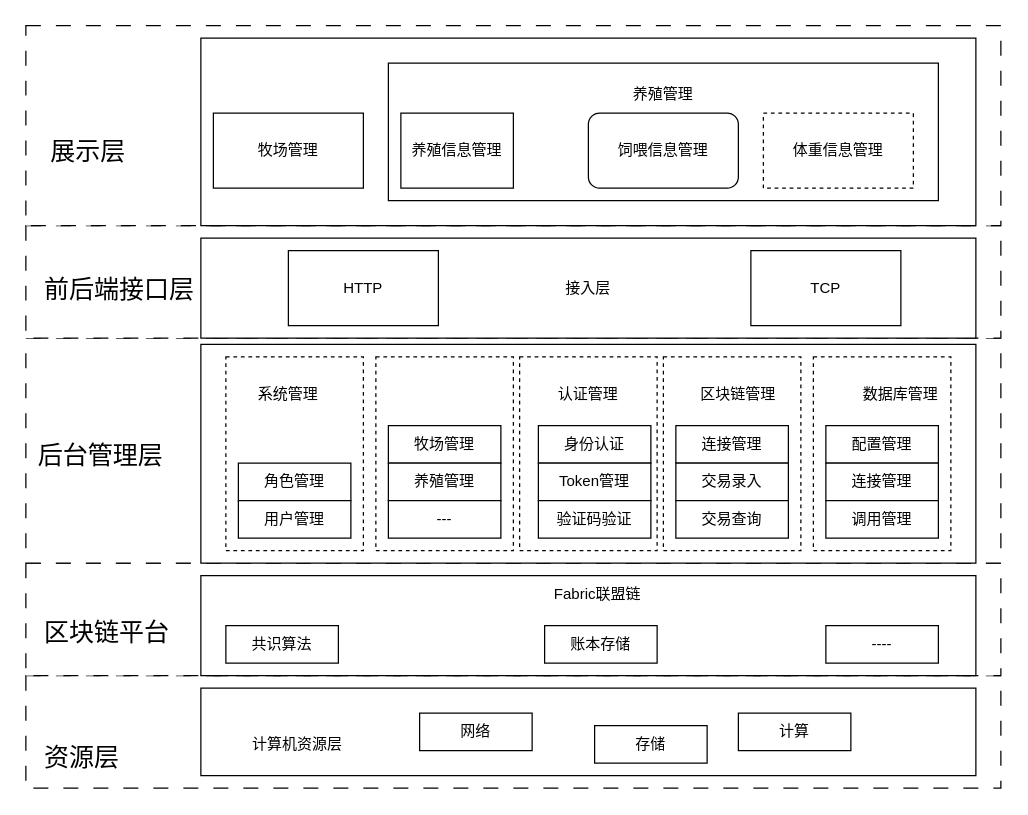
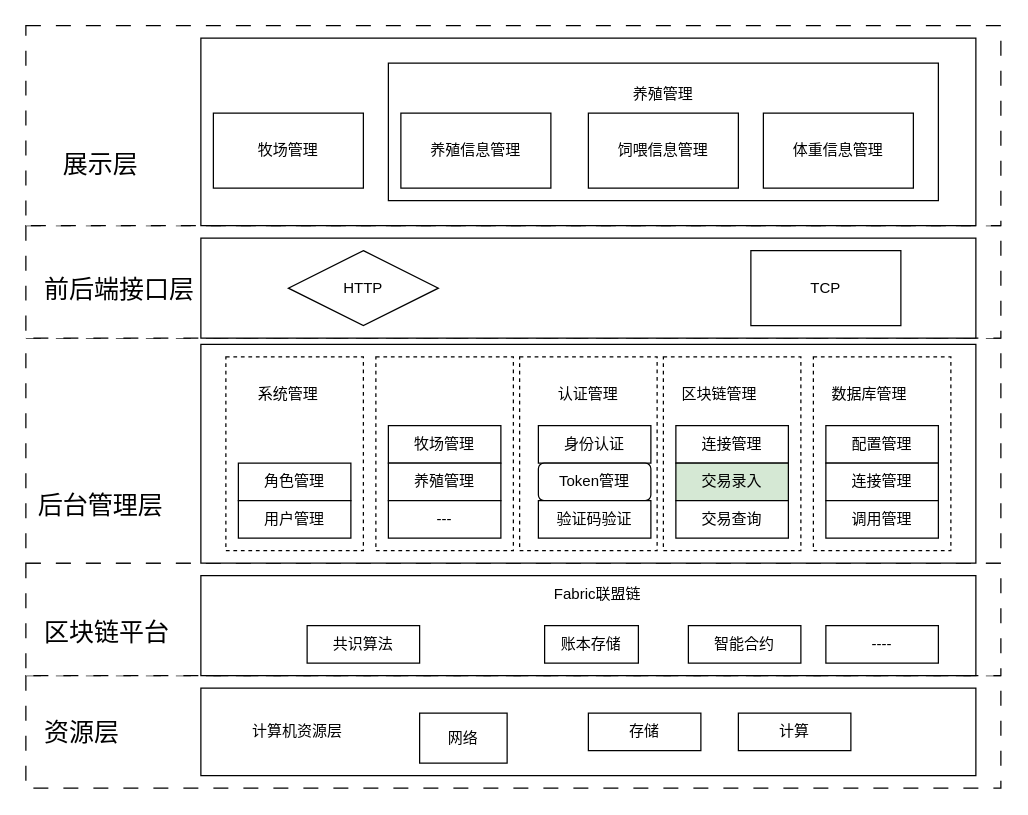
(88, 151) -> (101, 163)
(457, 151) -> (476, 151)
(663, 151) -> (663, 151)
(838, 151) -> (838, 151)
(363, 288) -> (363, 288)
(588, 288) -> none
(738, 394) -> (719, 394)
(901, 394) -> (869, 394)
(101, 454) -> (101, 504)
(594, 482) -> (594, 482)
(732, 482) -> (732, 482)
(282, 644) -> (363, 644)
(601, 644) -> (591, 644)
none -> (744, 644)
(476, 732) -> (463, 738)
(298, 744) -> (298, 732)
(651, 744) -> (644, 732)
(82, 757) -> (82, 732)
